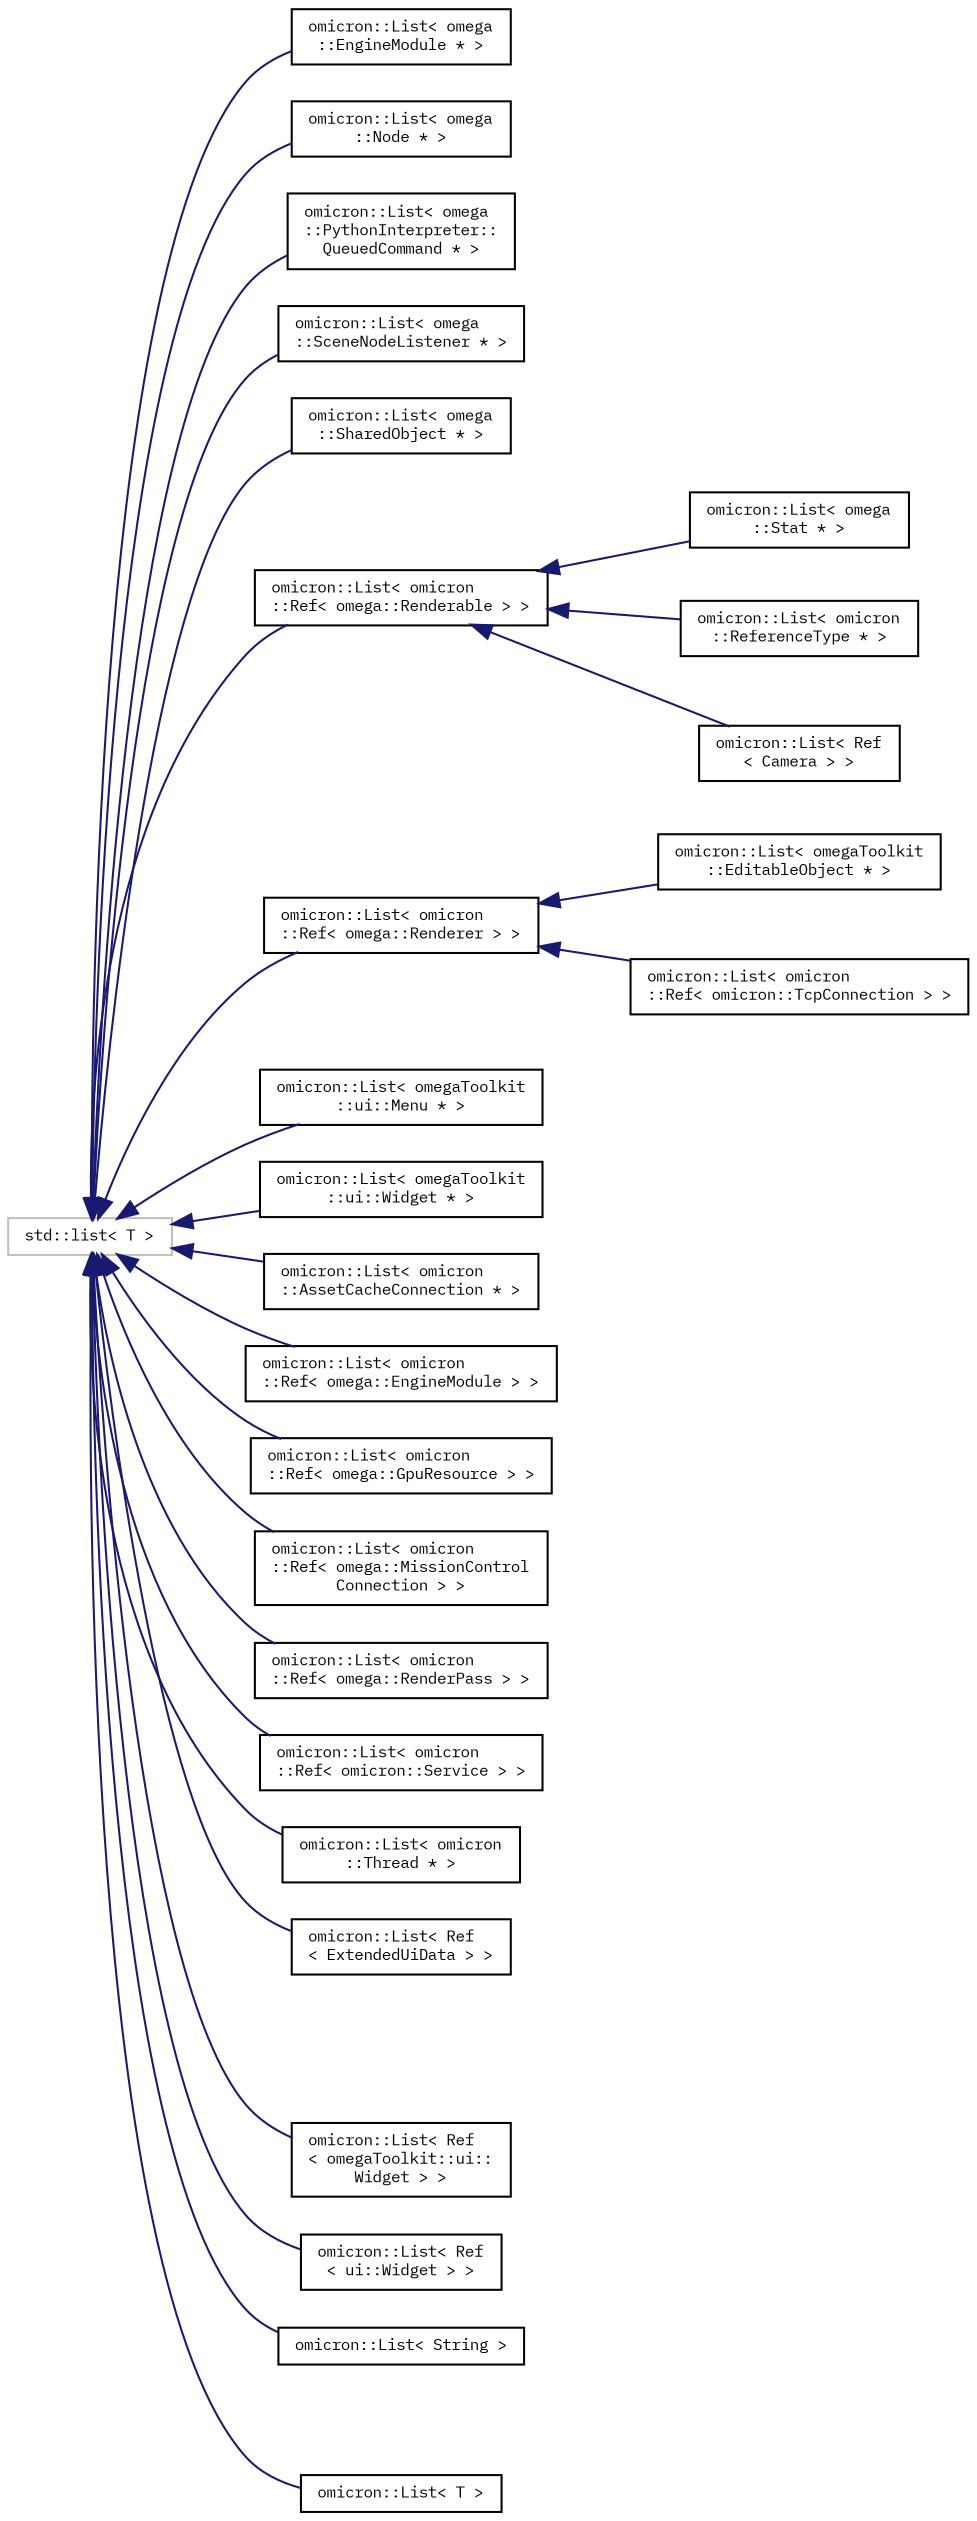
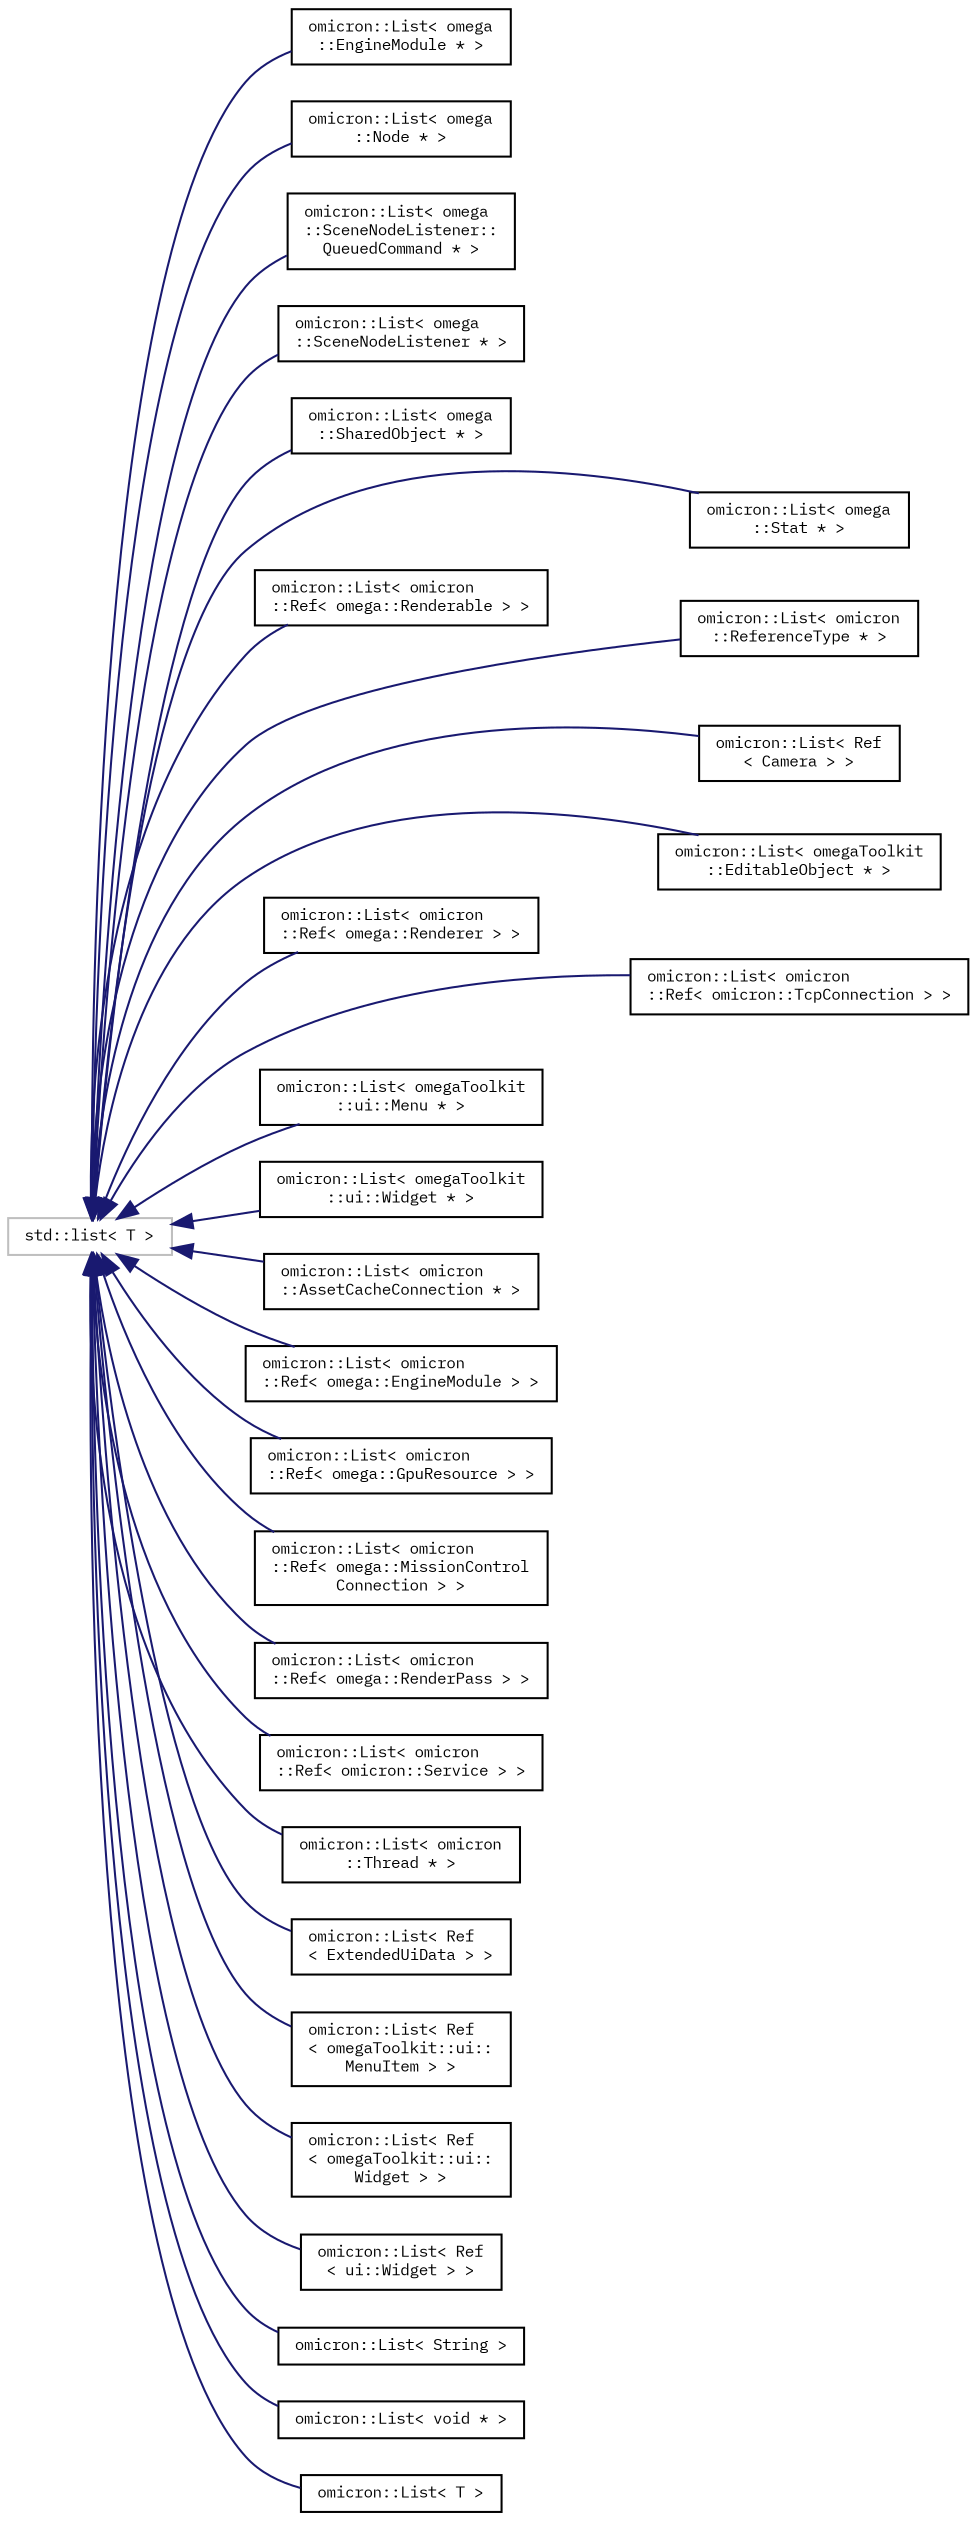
(401, 231) -> (401, 231)
(624, 554) -> (195, 636)
(625, 615) -> (233, 760)
(610, 679) -> (267, 803)
(609, 892) -> (291, 853)
(595, 955) -> (334, 1015)
none -> (401, 2049)
none -> (401, 2420)
